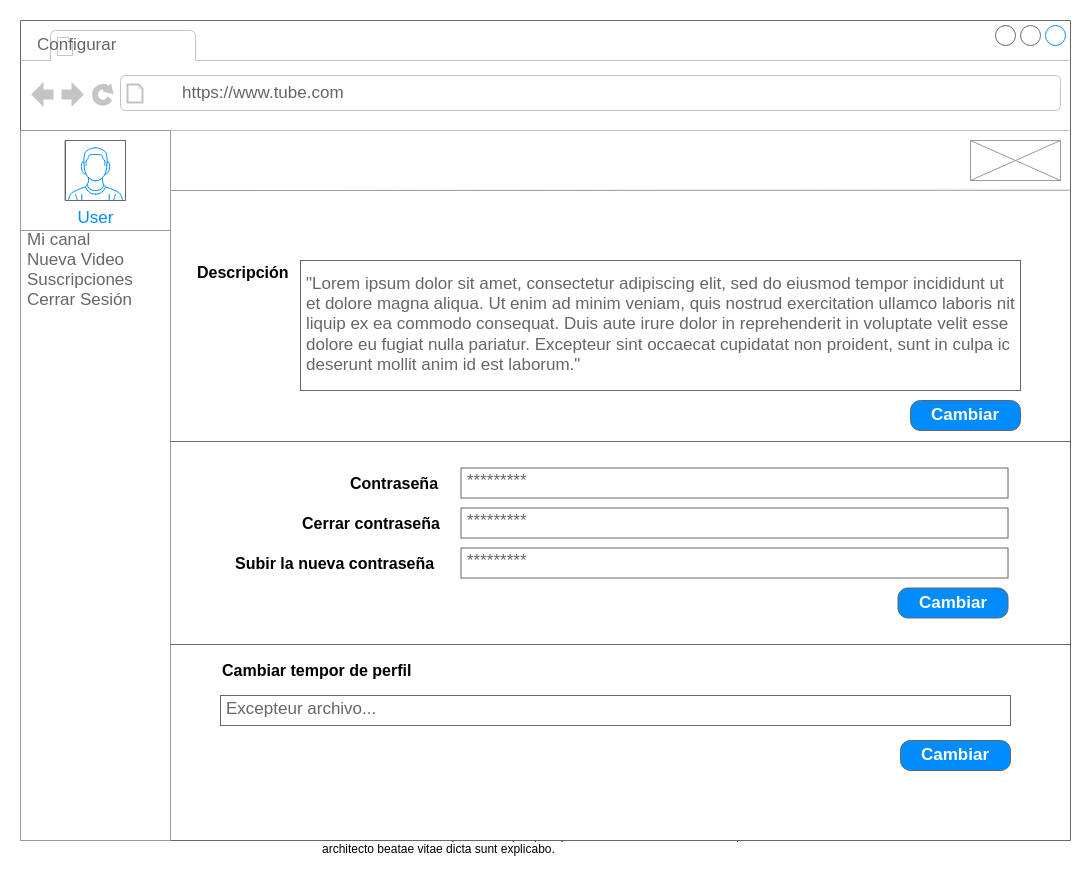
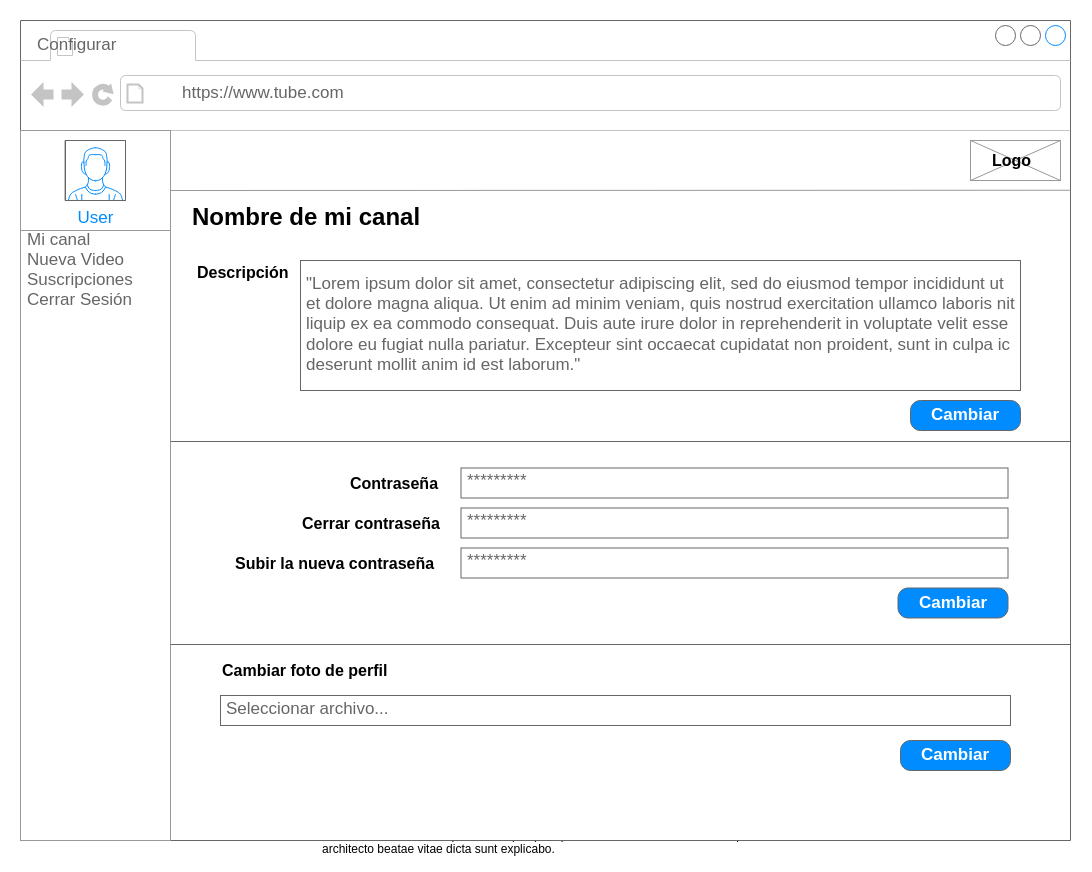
none -> (1016, 161)
none -> (328, 218)
(318, 671) -> (309, 671)
(311, 710) -> (316, 710)
